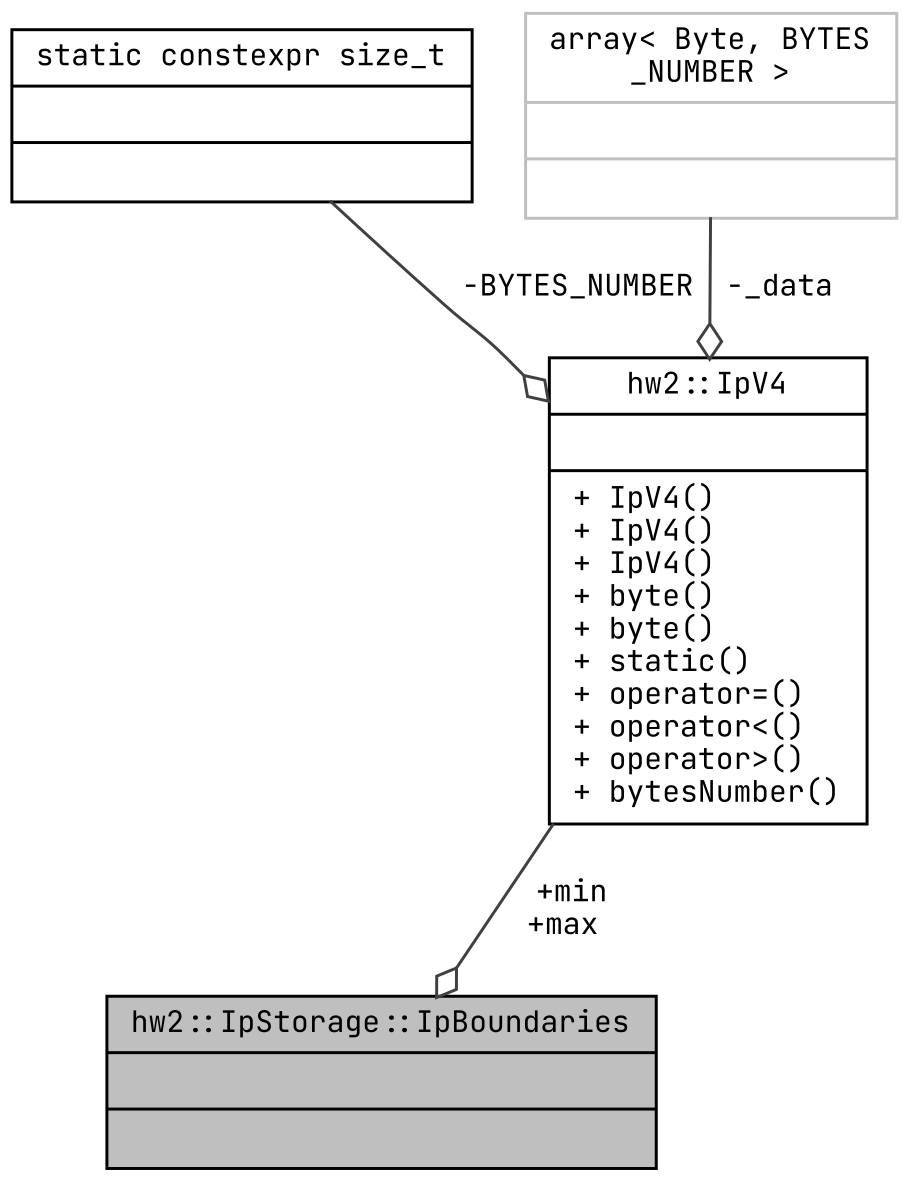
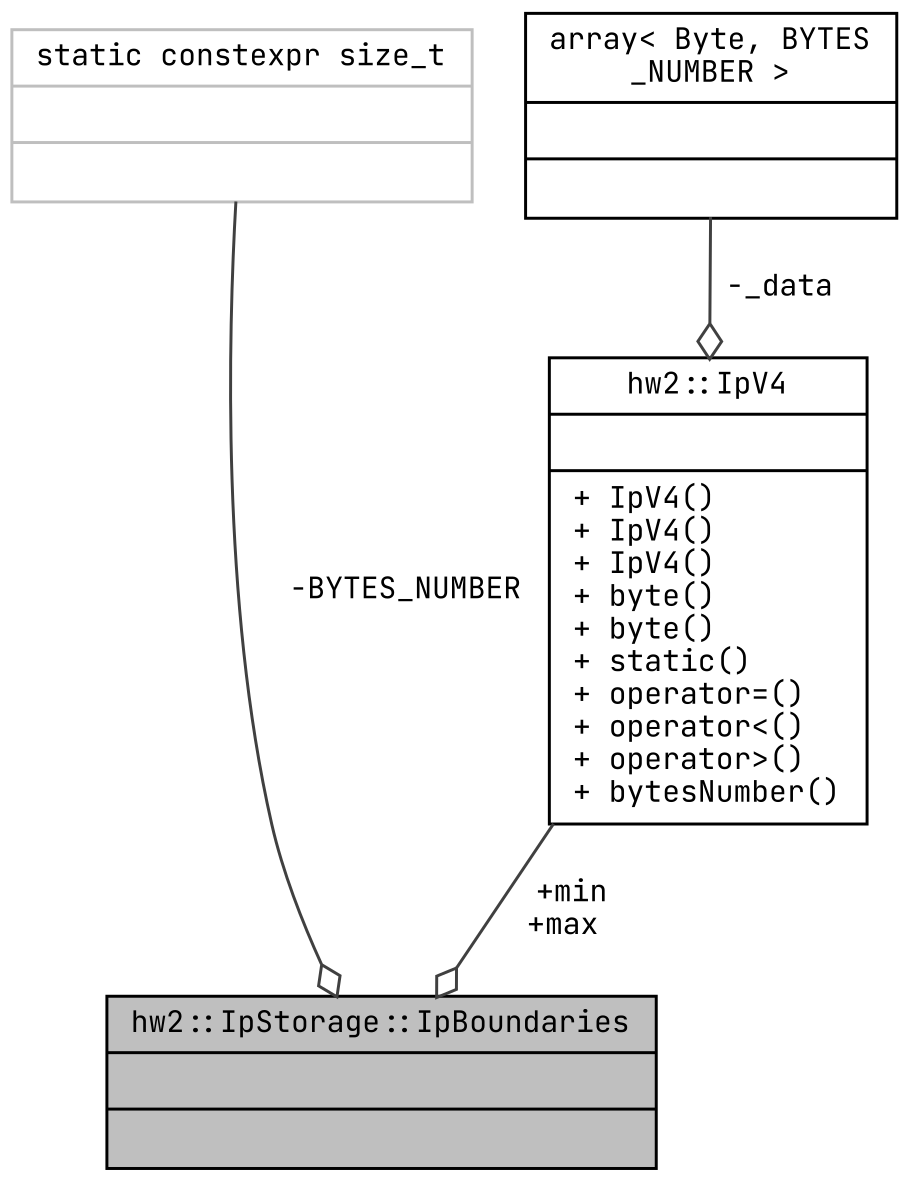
(242, 116) -> (242, 116)
(711, 116) -> (711, 116)
(426, 289) -> (238, 588)
